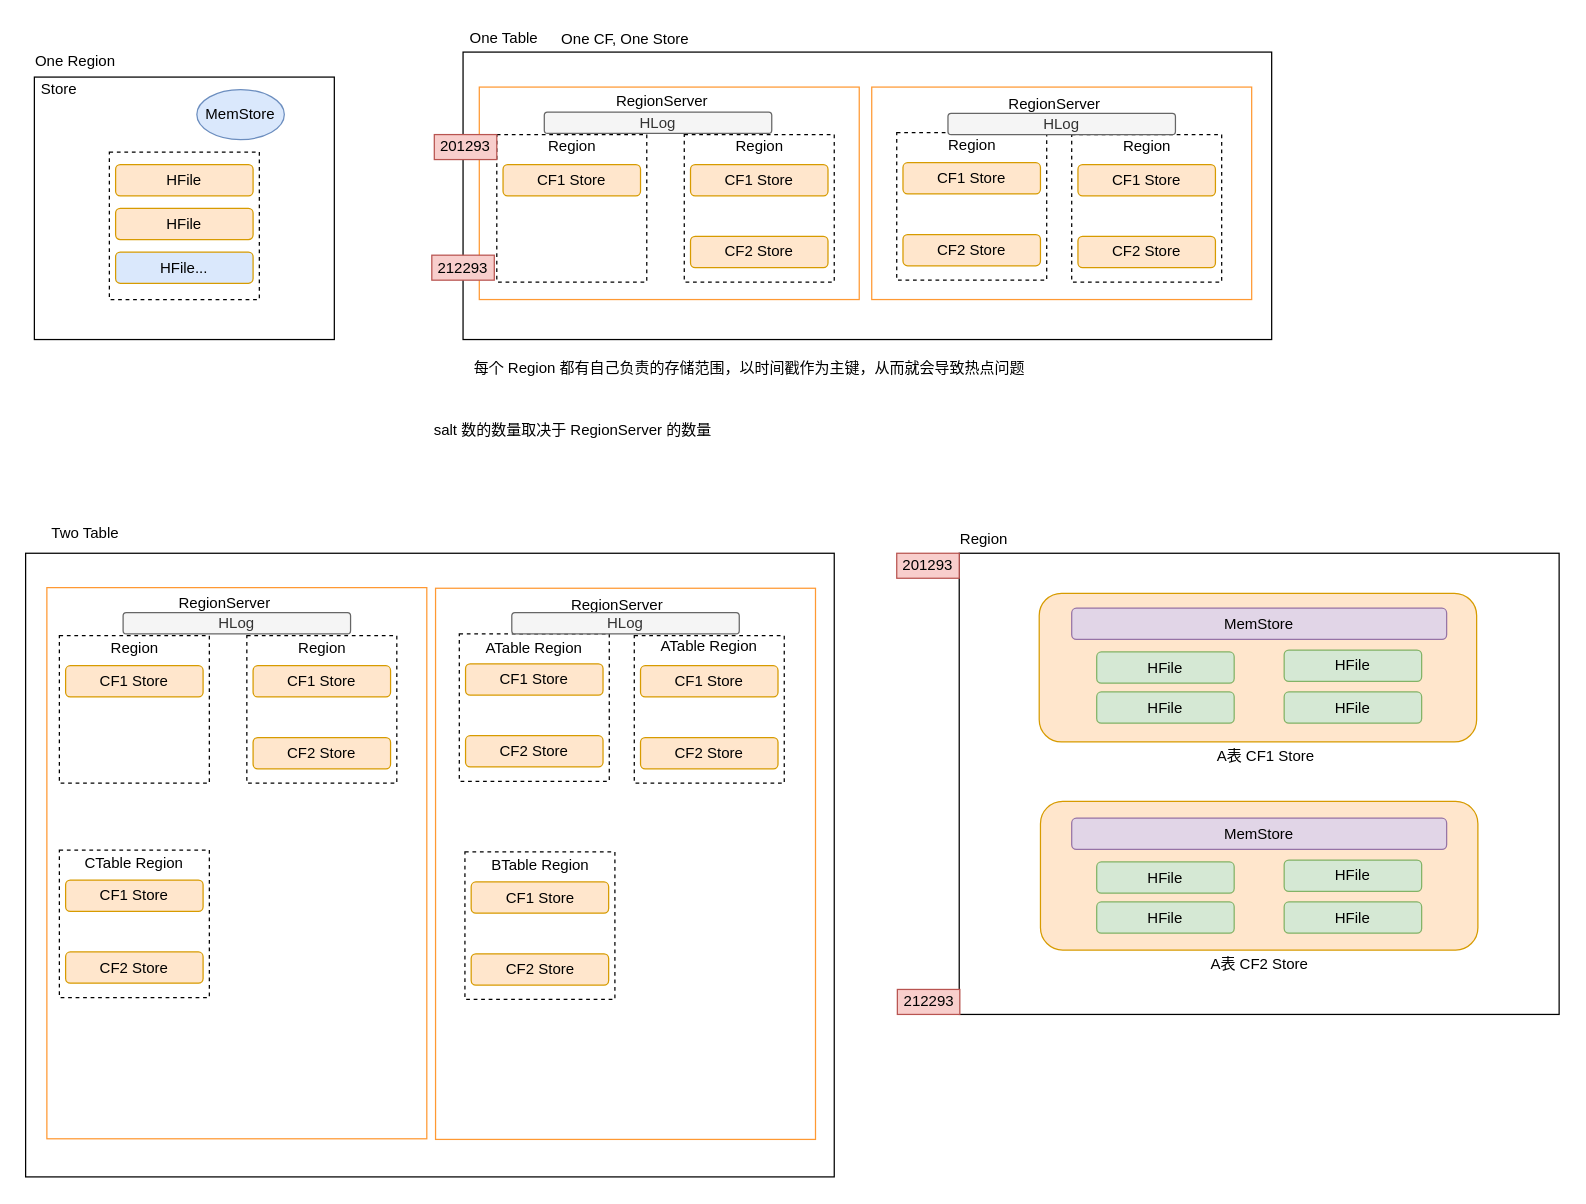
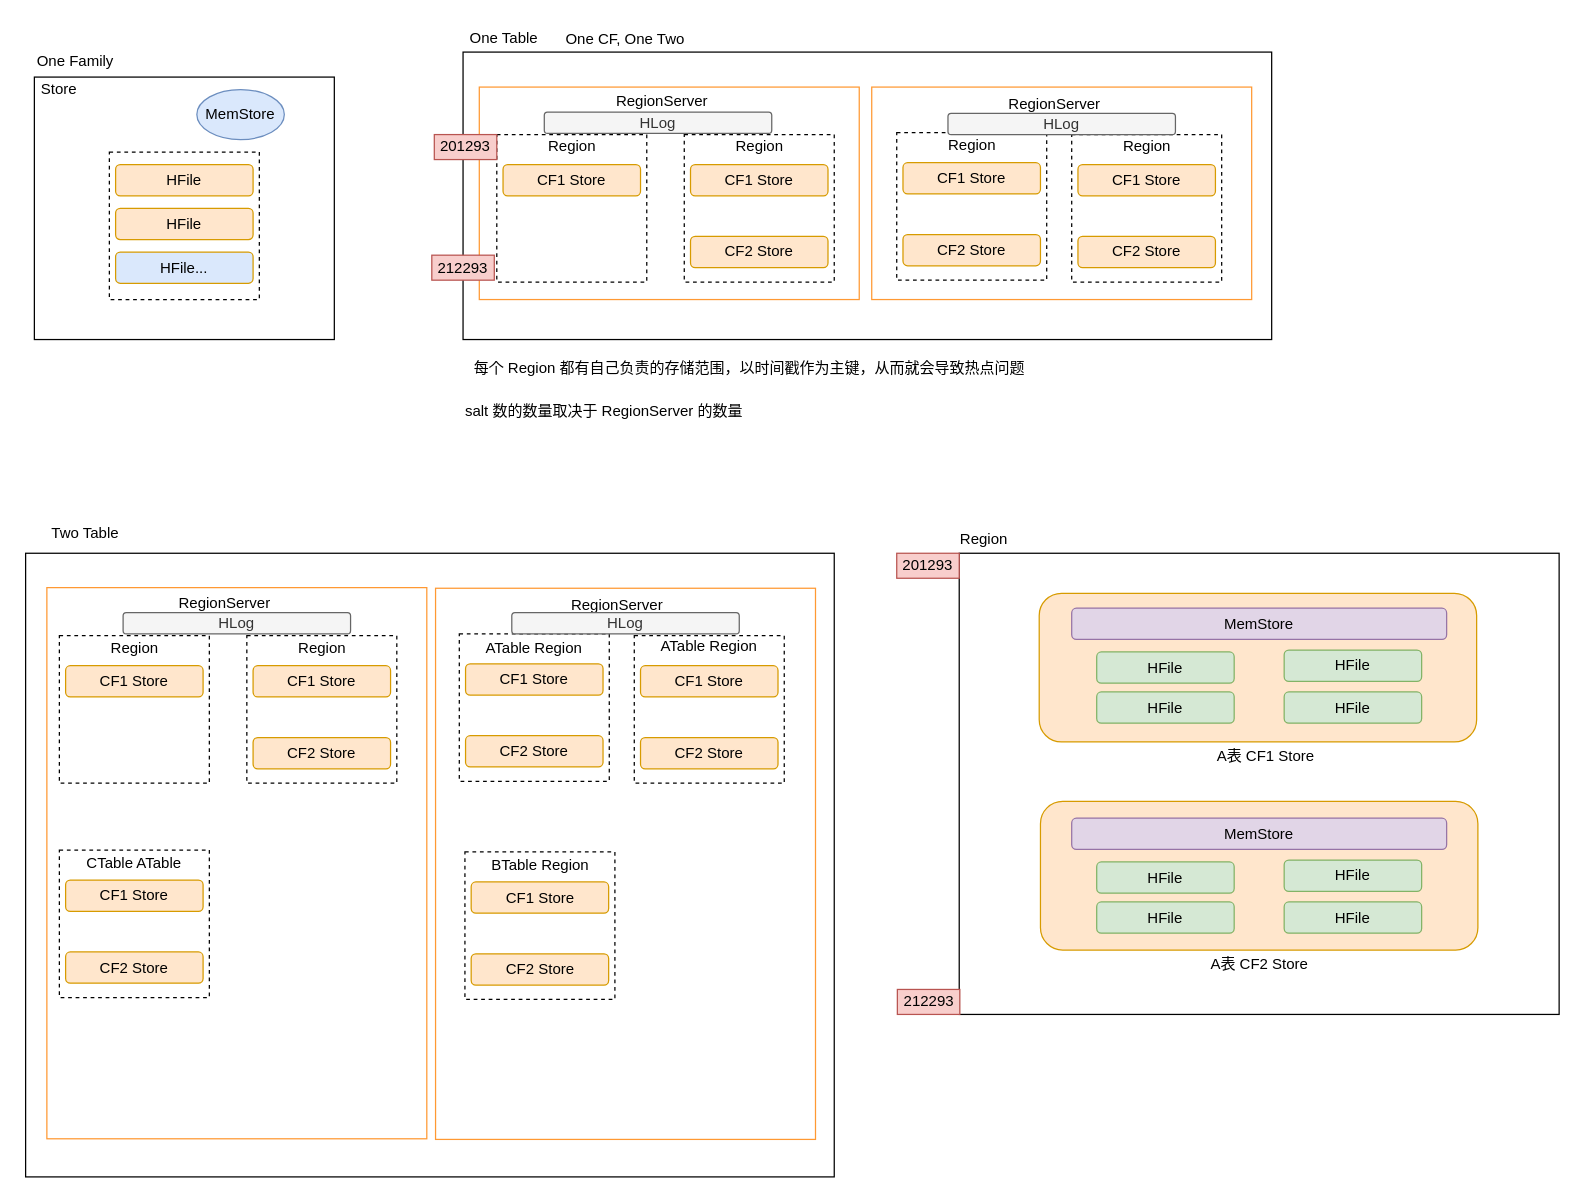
(626, 39) -> (626, 39)
(76, 62) -> (76, 62)
(582, 431) -> (613, 412)
(134, 863) -> (134, 863)
